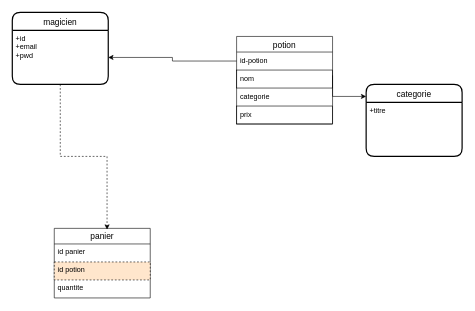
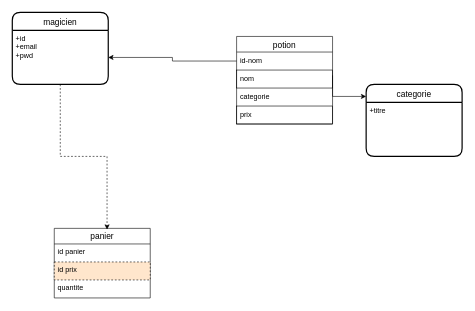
(256, 60) -> (251, 60)
(73, 270) -> (69, 270)
